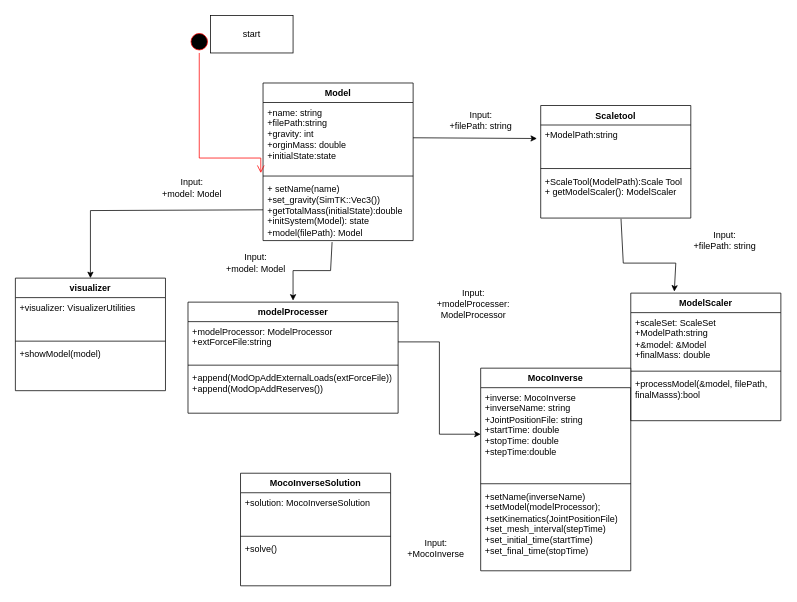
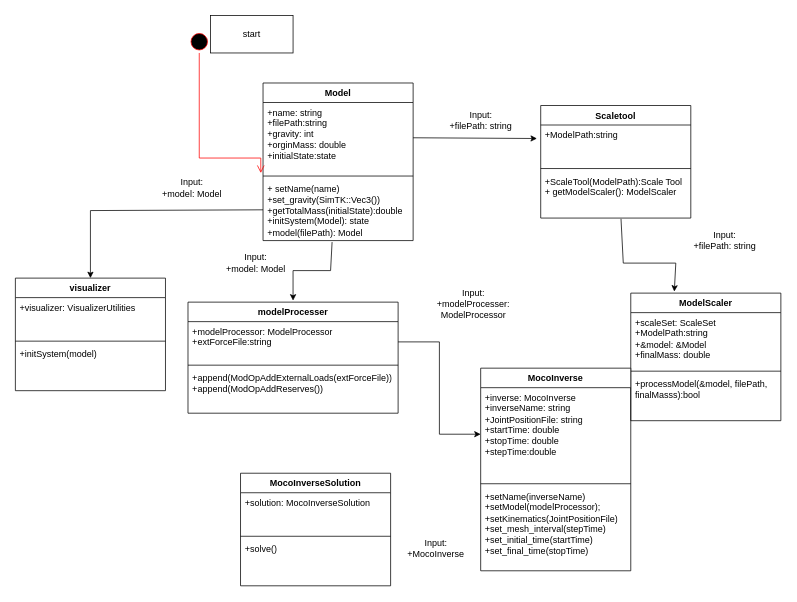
(60, 355) -> (62, 355)
